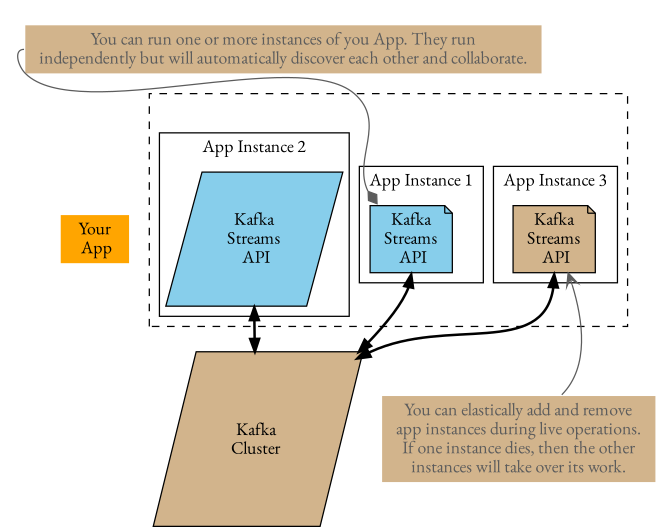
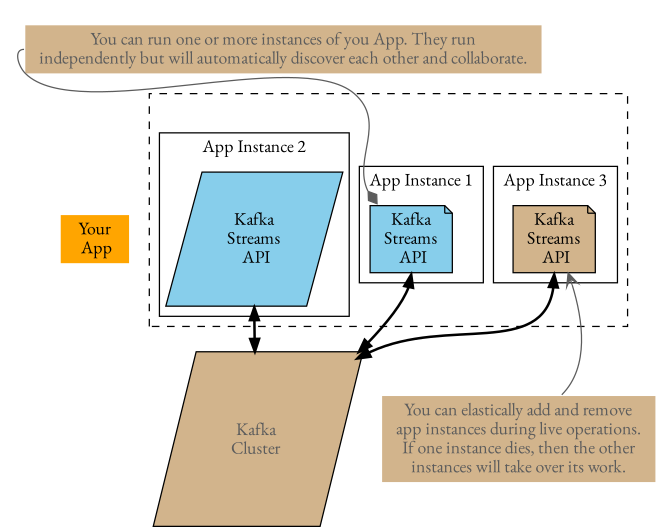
(258, 439) -> (258, 439)
